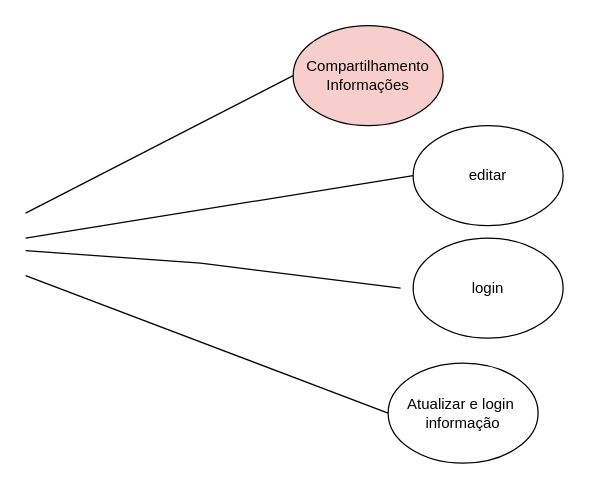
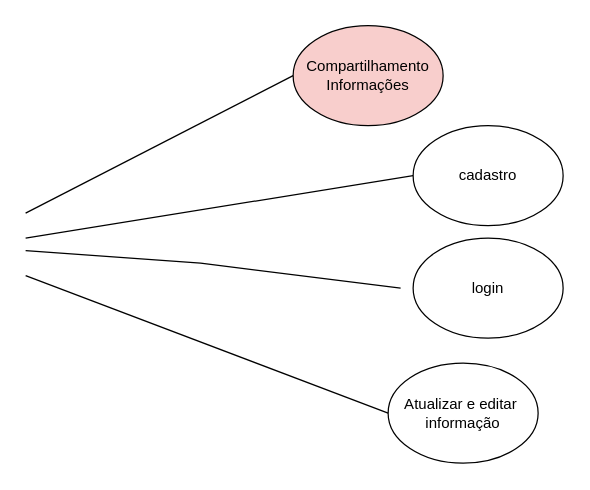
(488, 176) -> (488, 176)
(463, 413) -> (463, 413)
